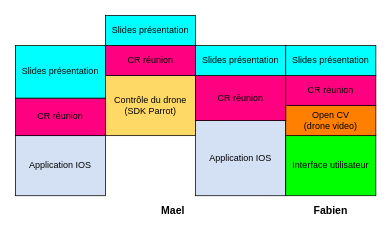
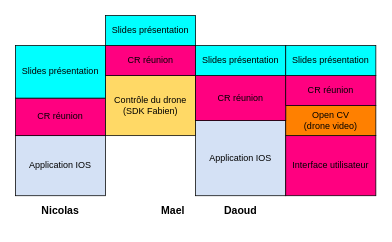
(150, 105) -> (150, 105)
(330, 165) -> (330, 165)
none -> (60, 210)
none -> (240, 210)
(330, 210) -> none
